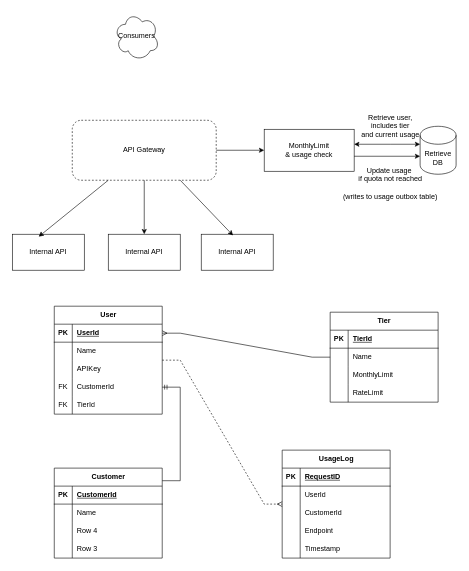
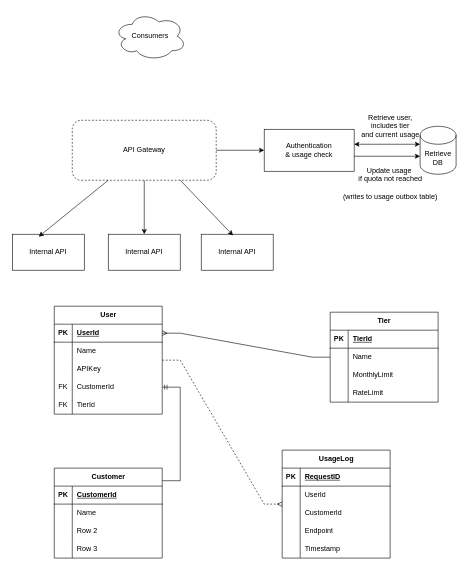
(137, 36) -> (150, 36)
(309, 150) -> (309, 150)
(86, 531) -> (86, 531)
